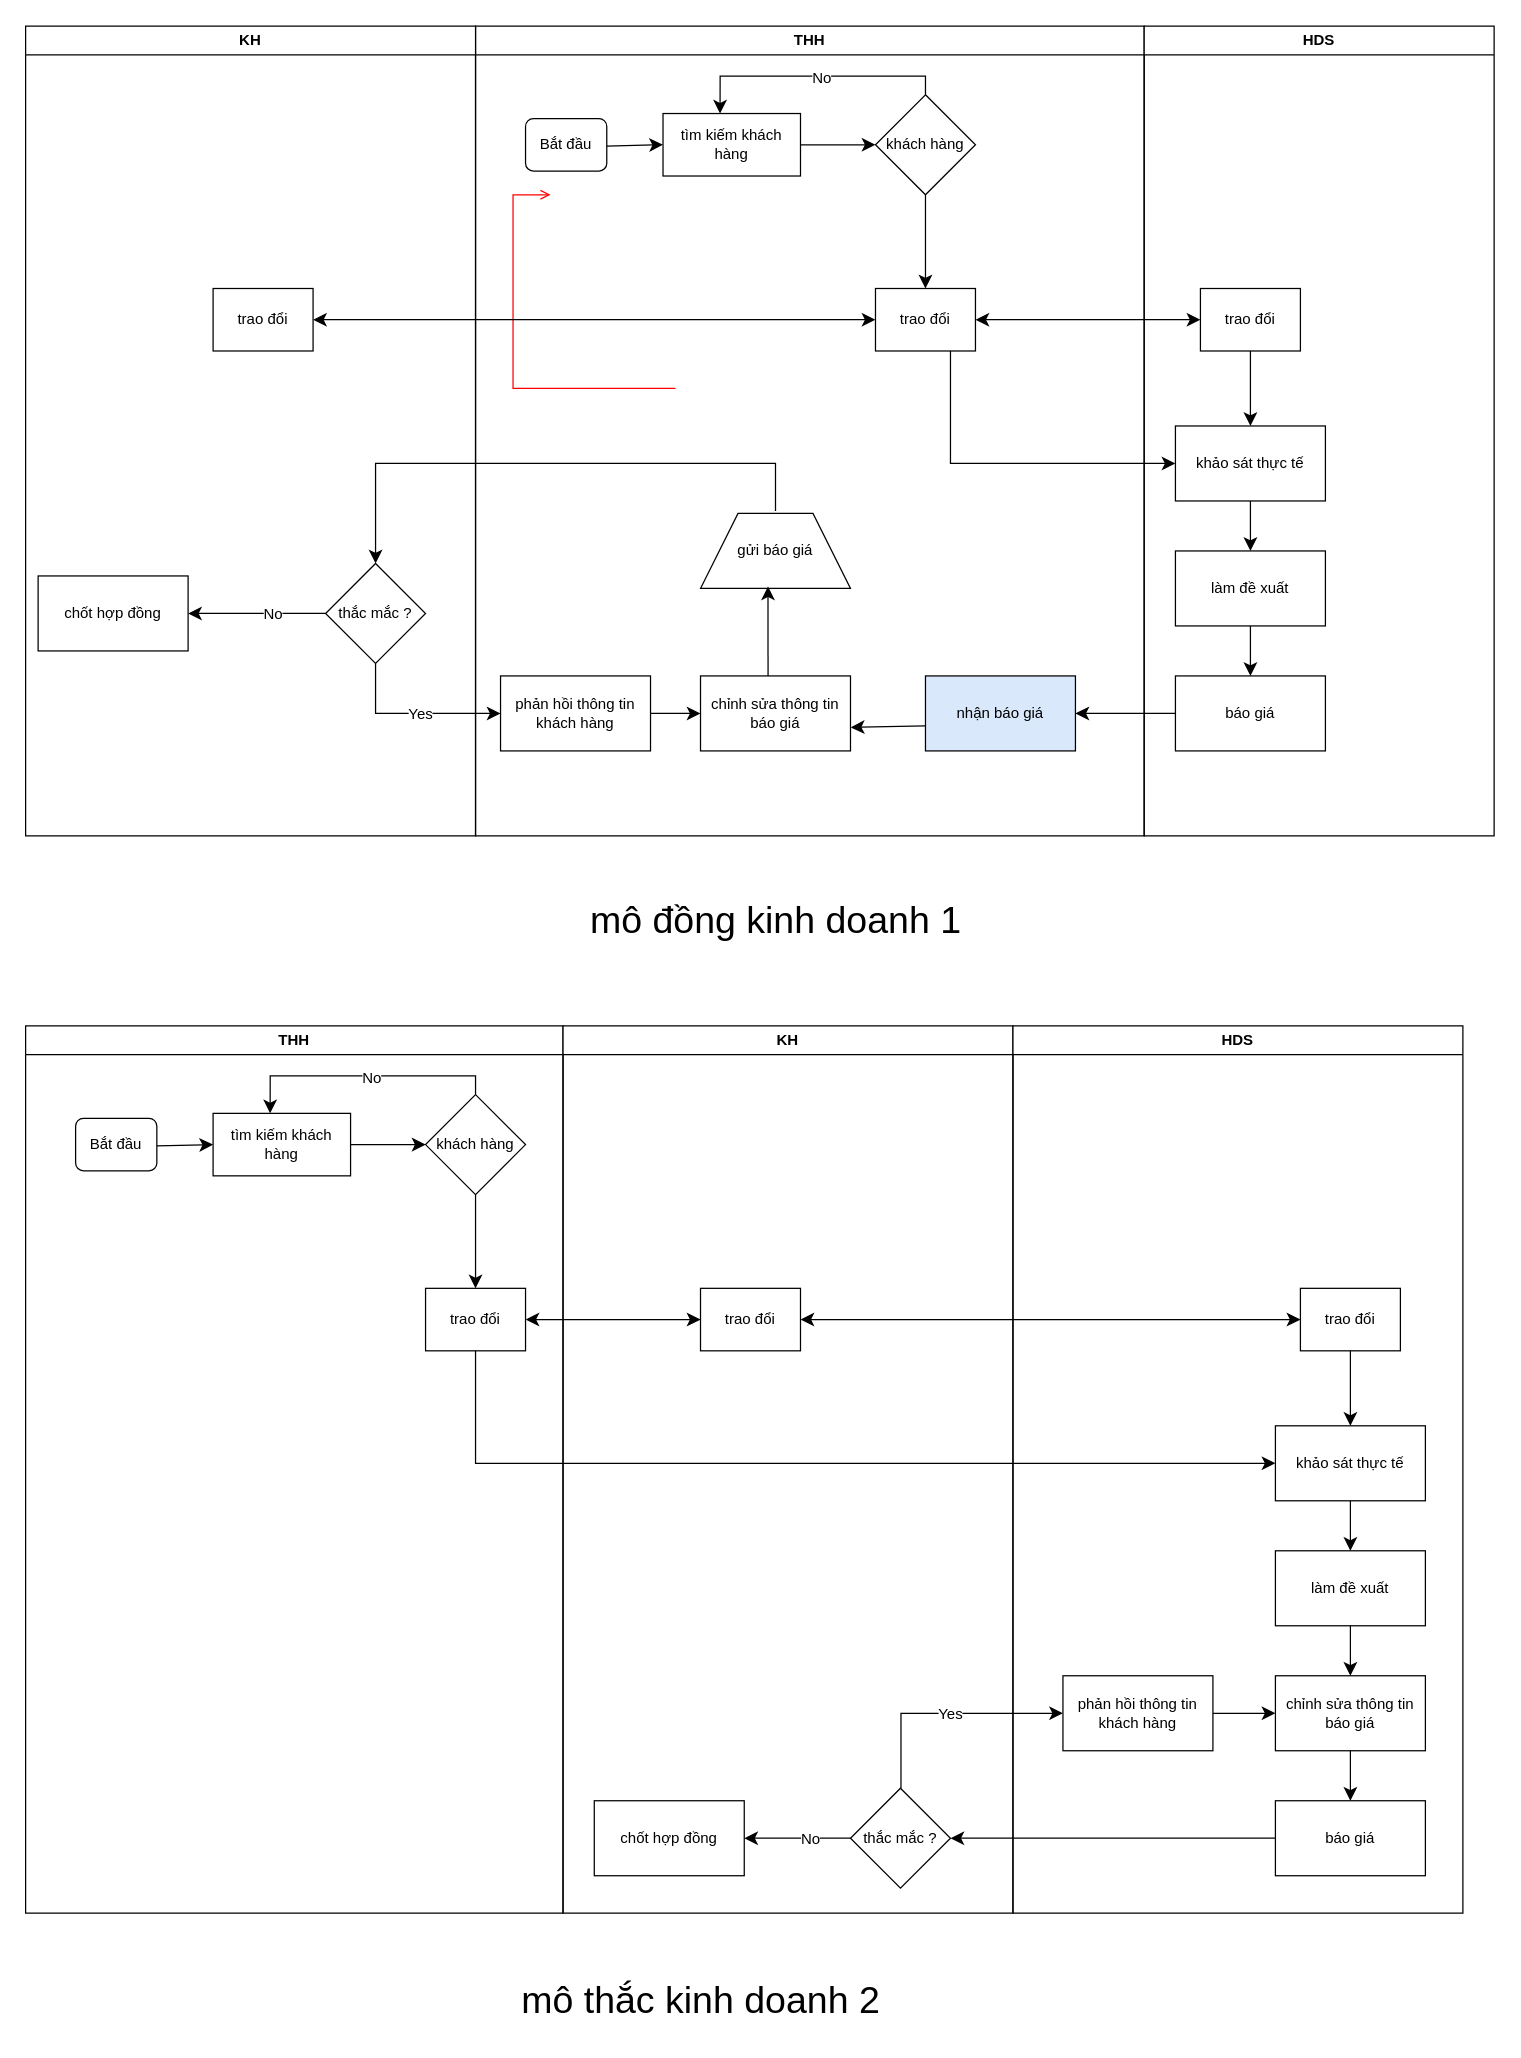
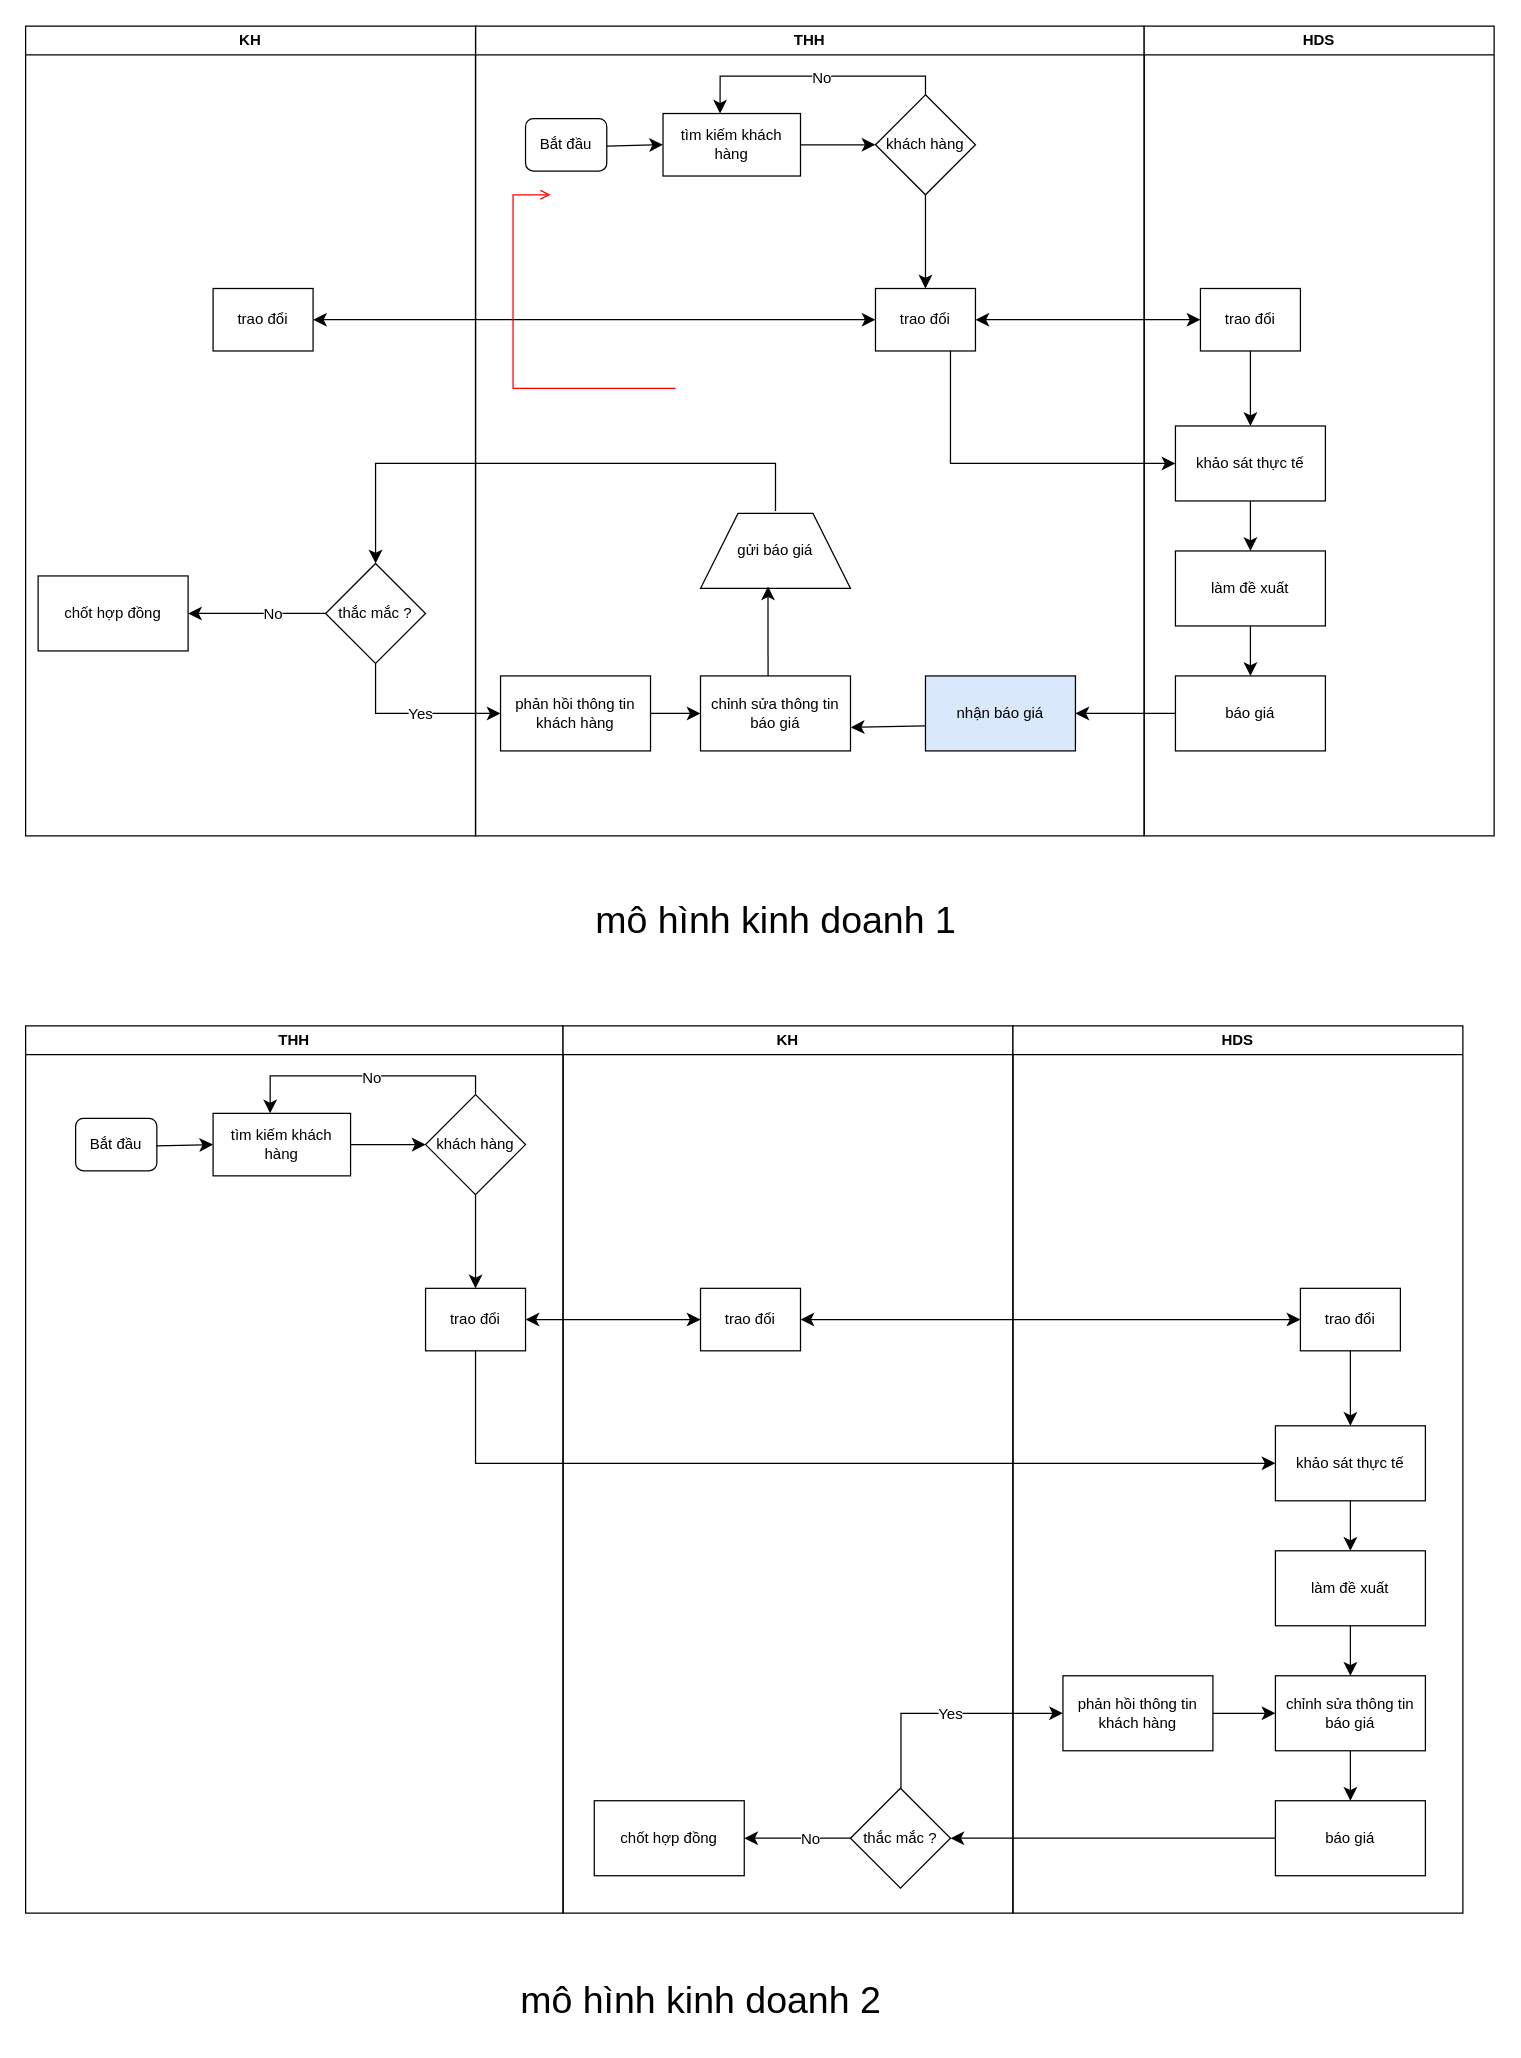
(776, 919) -> (776, 919)
(701, 1999) -> (701, 1999)
